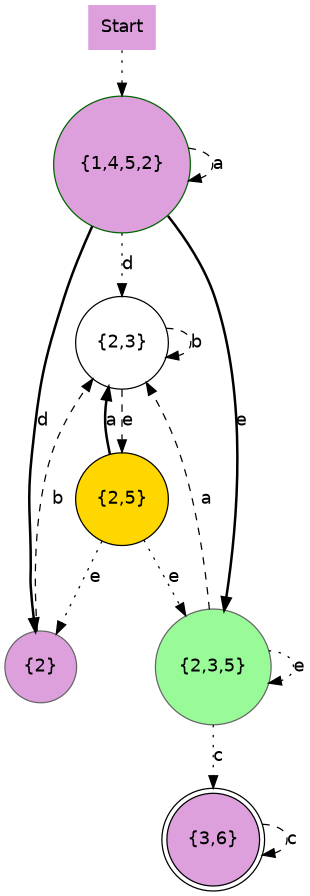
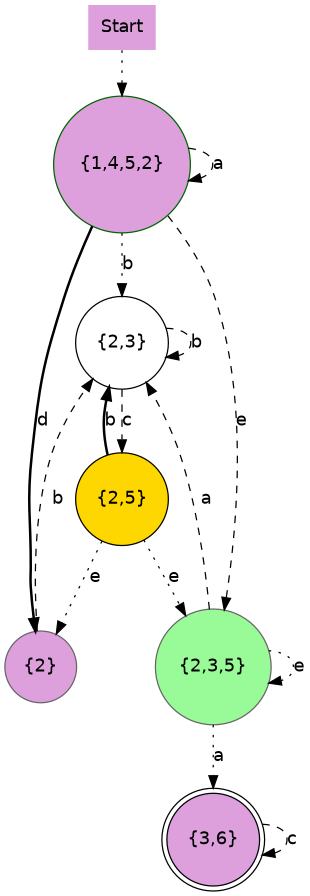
(128, 265) -> (128, 265)
(235, 399) -> (235, 399)
(111, 421) -> (111, 421)
(128, 421) -> (127, 421)
(218, 756) -> (219, 756)
